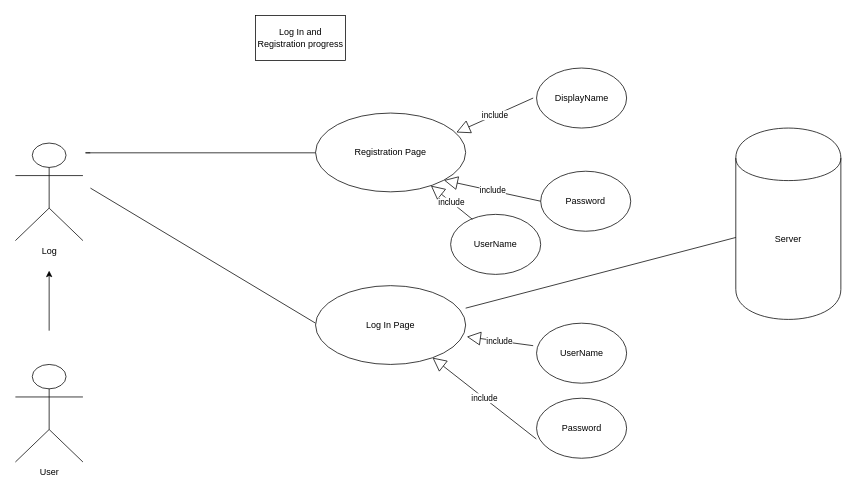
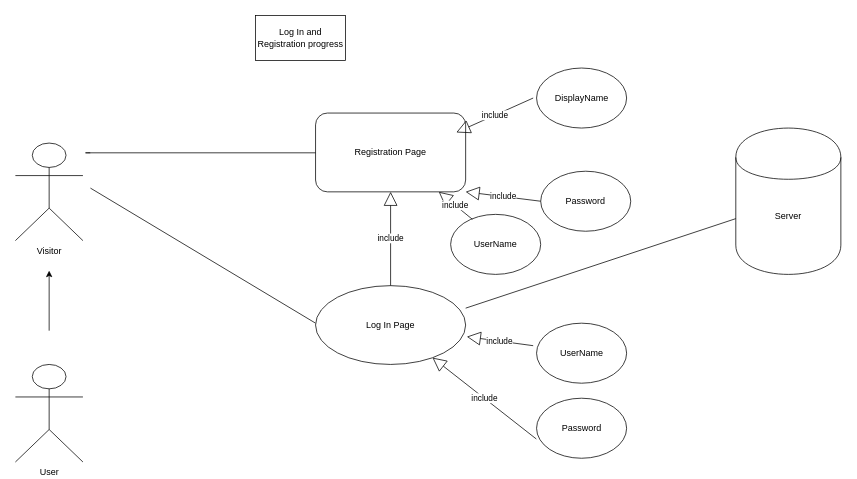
(390, 152) -> (390, 152)
(788, 224) -> (788, 201)
none -> (390, 245)
(50, 251) -> (50, 251)
